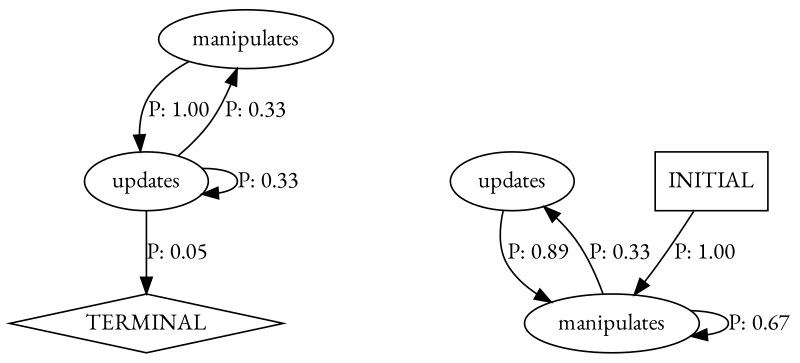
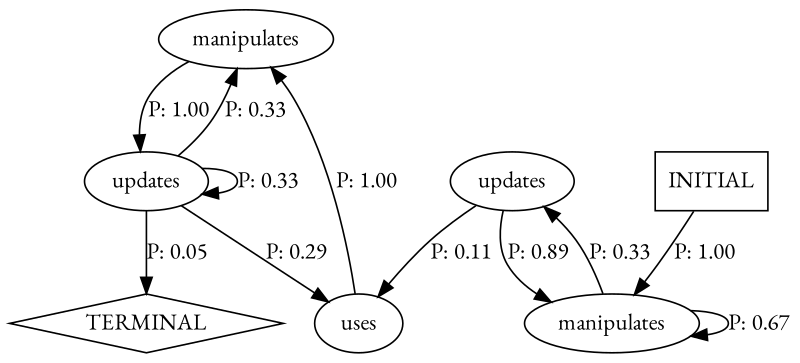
none -> (359, 323)
